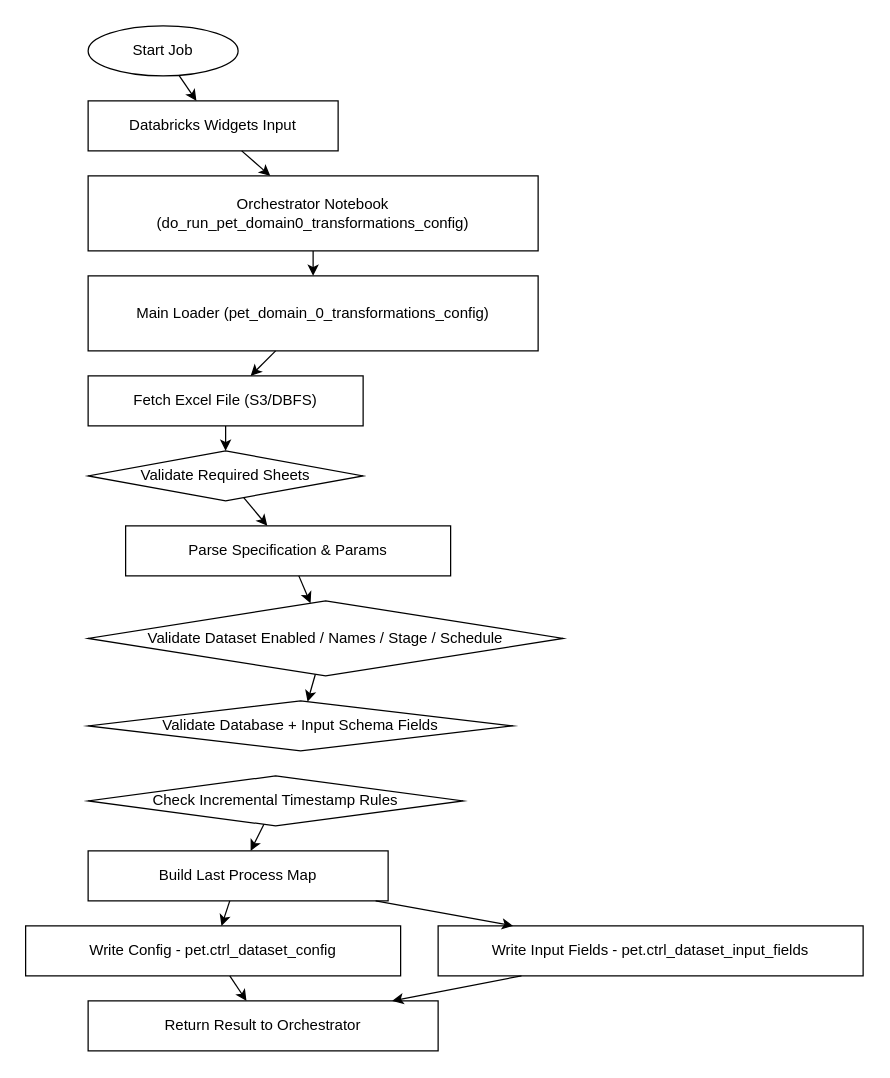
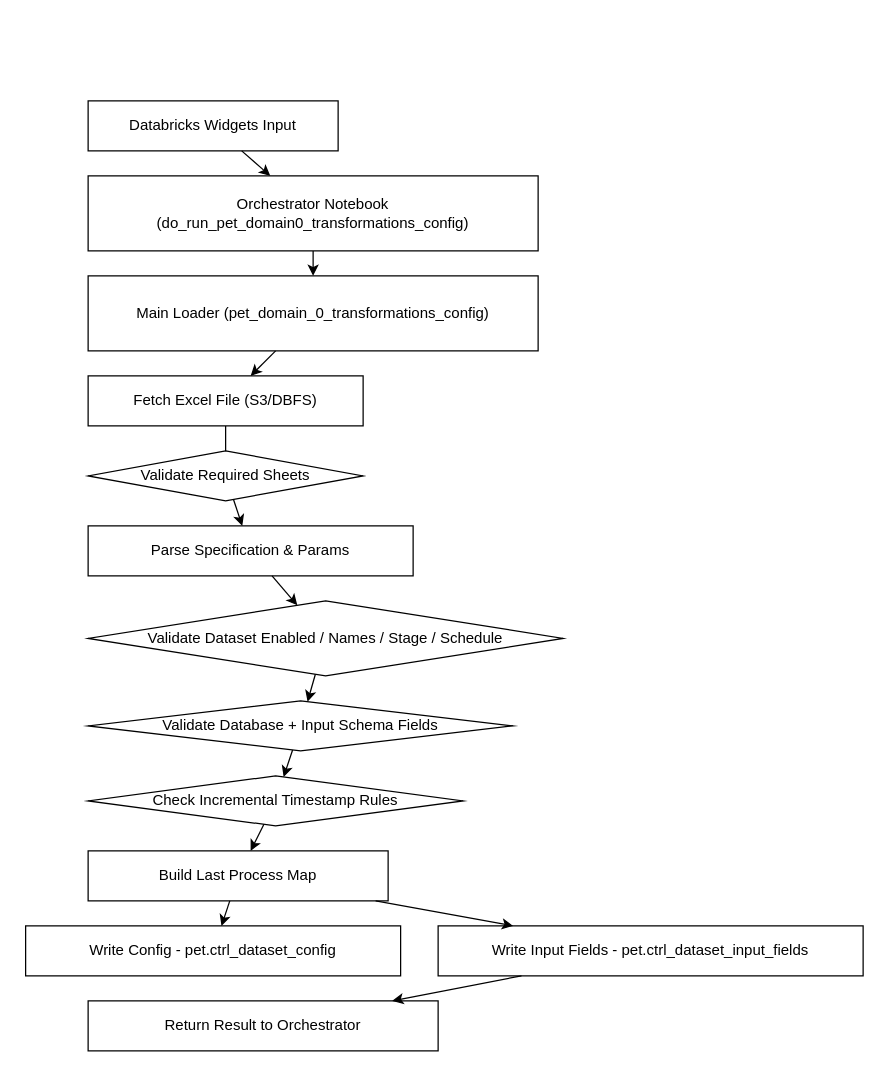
(163, 51) -> none
(185, 85) -> none
(226, 441) -> (226, 444)
(288, 551) -> (251, 551)
none -> (289, 759)
(236, 985) -> none
